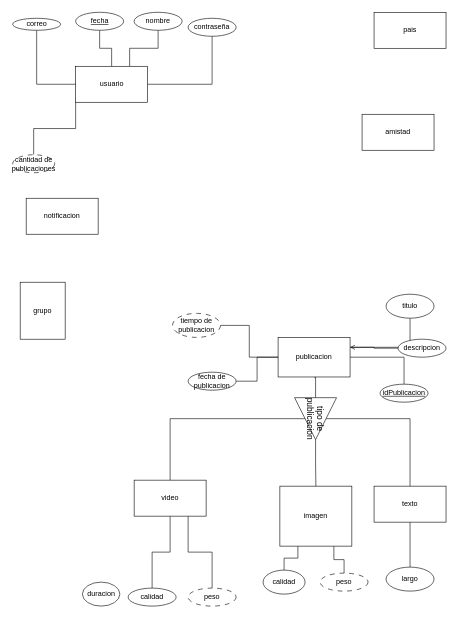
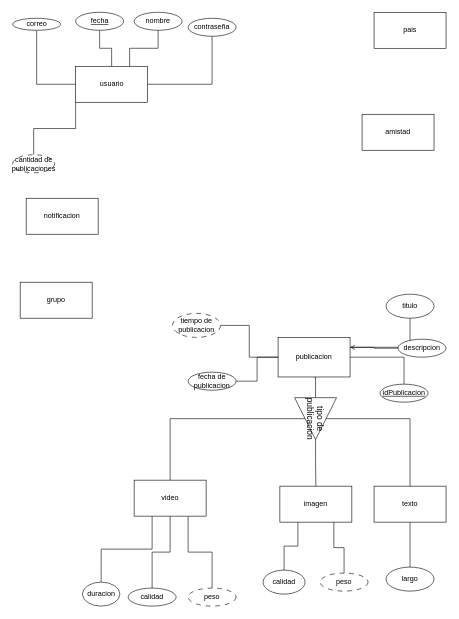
(43, 311) -> (56, 300)
(316, 516) -> (316, 504)
none -> (127, 549)
